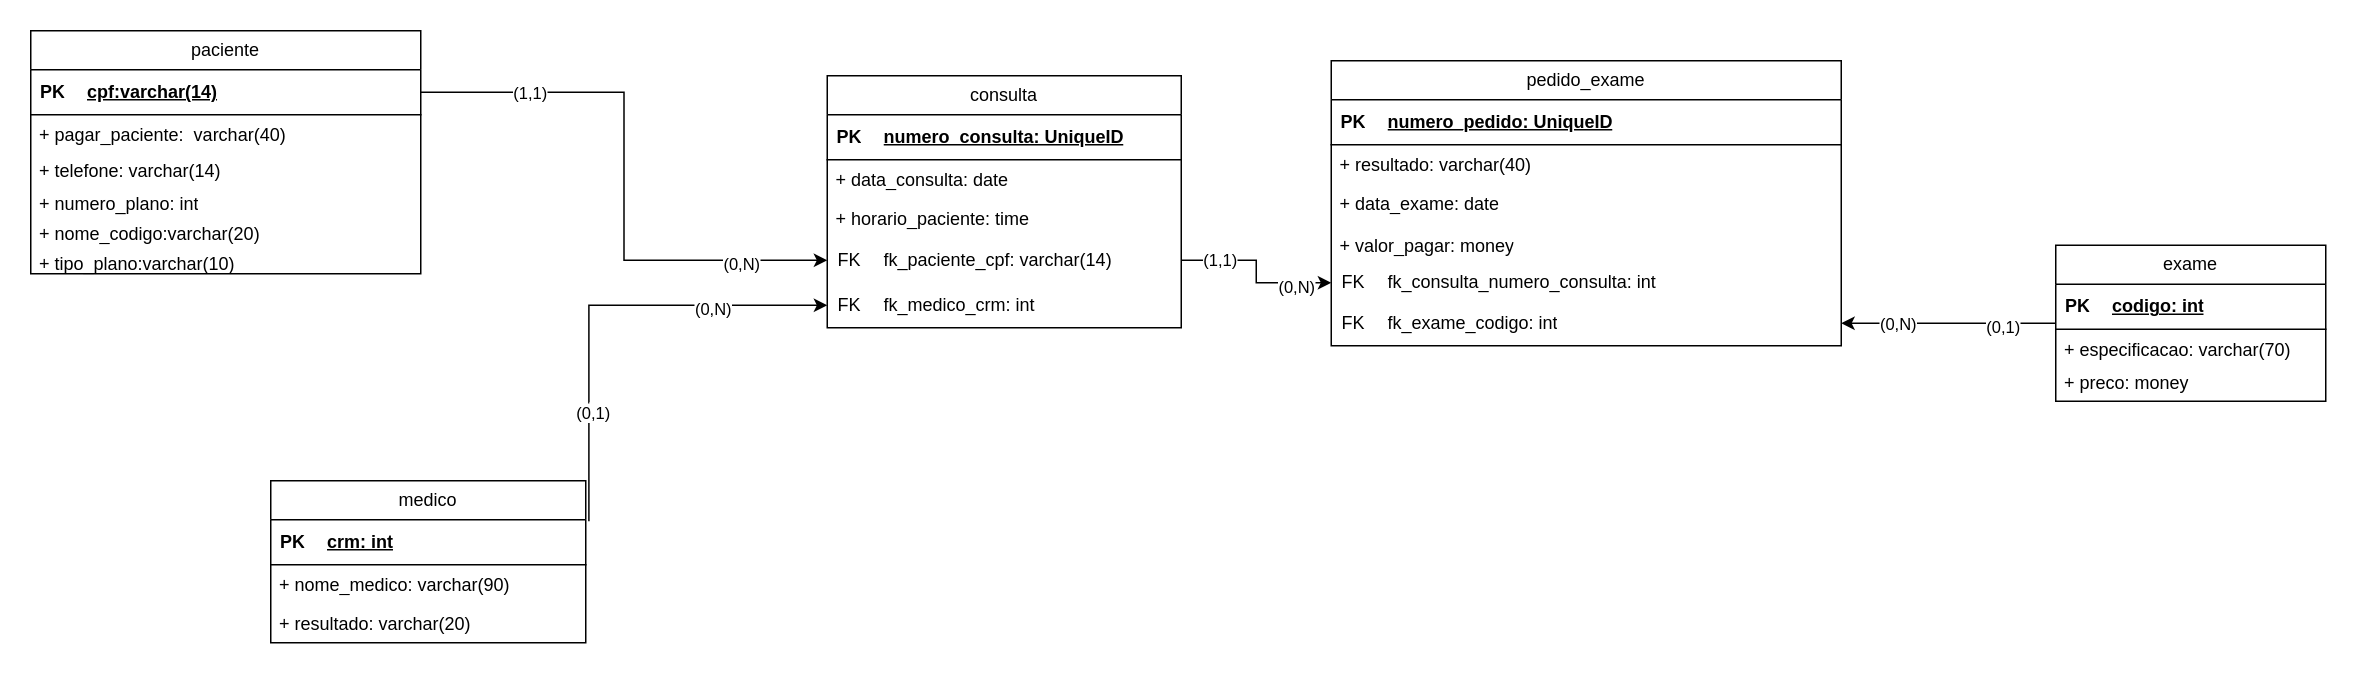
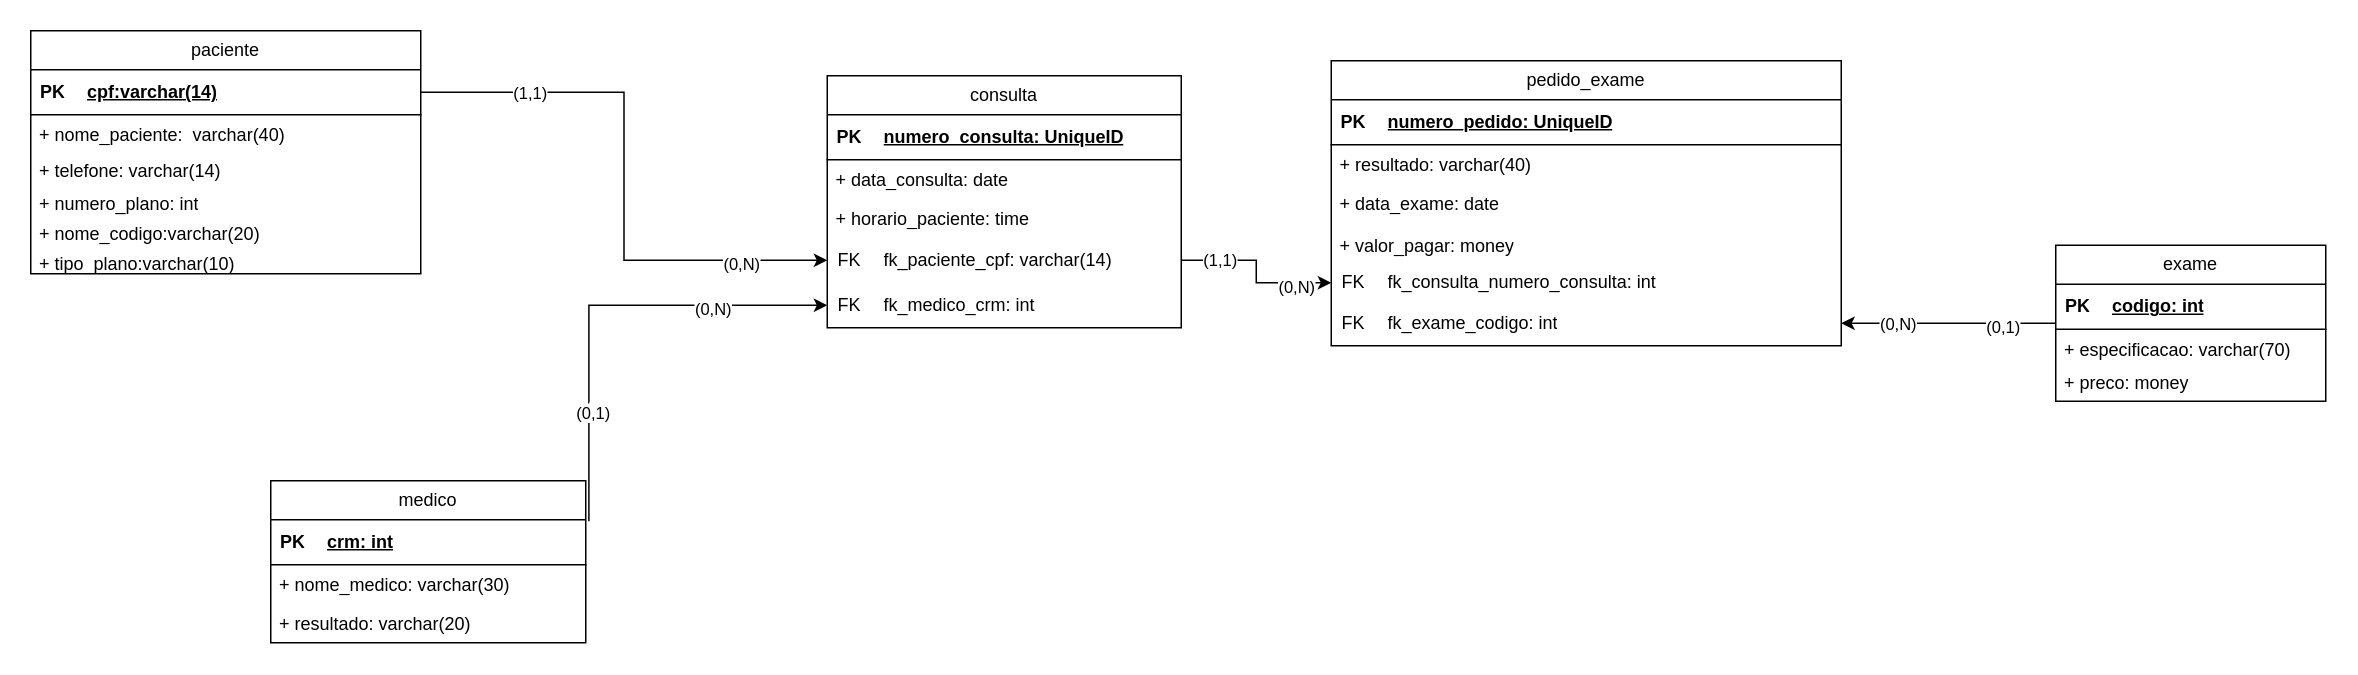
(182, 136) -> (177, 136)
(401, 586) -> (401, 586)
